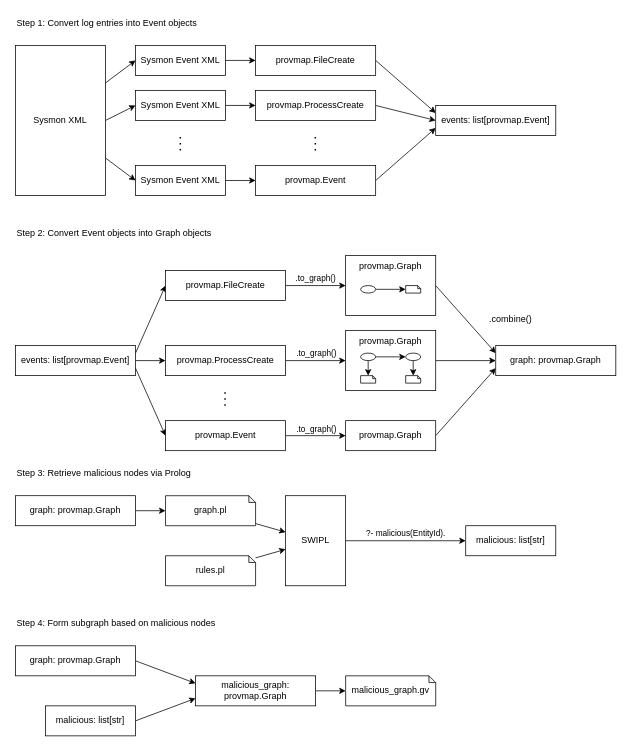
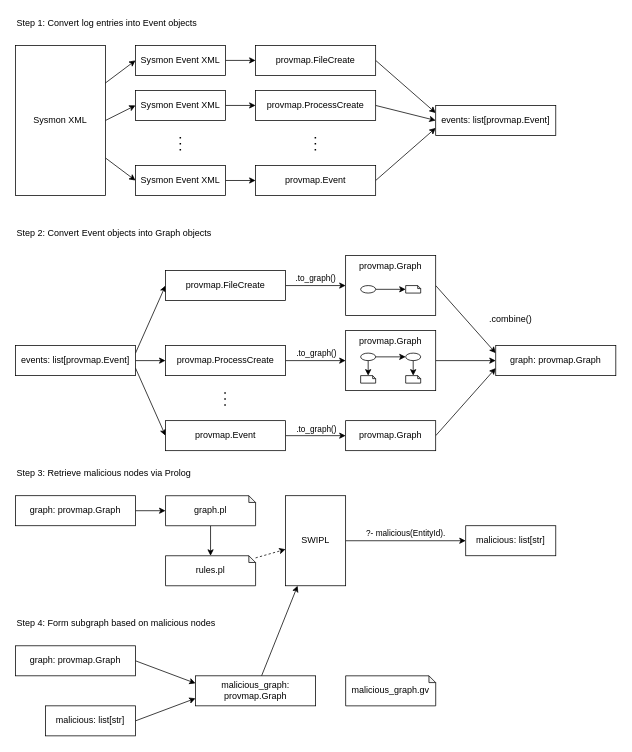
(268, 527) -> (210, 537)
(267, 554) -> (267, 554)
(327, 690) -> (278, 633)
